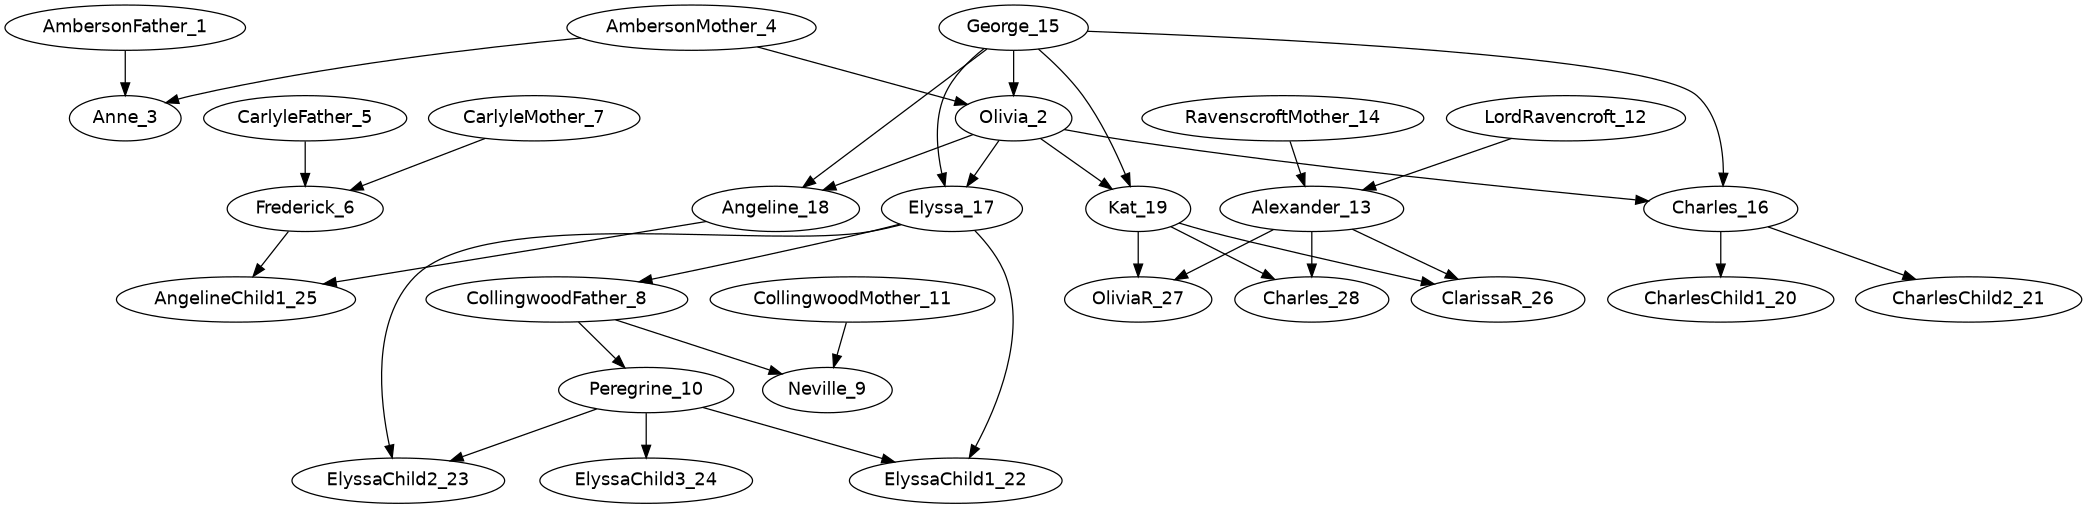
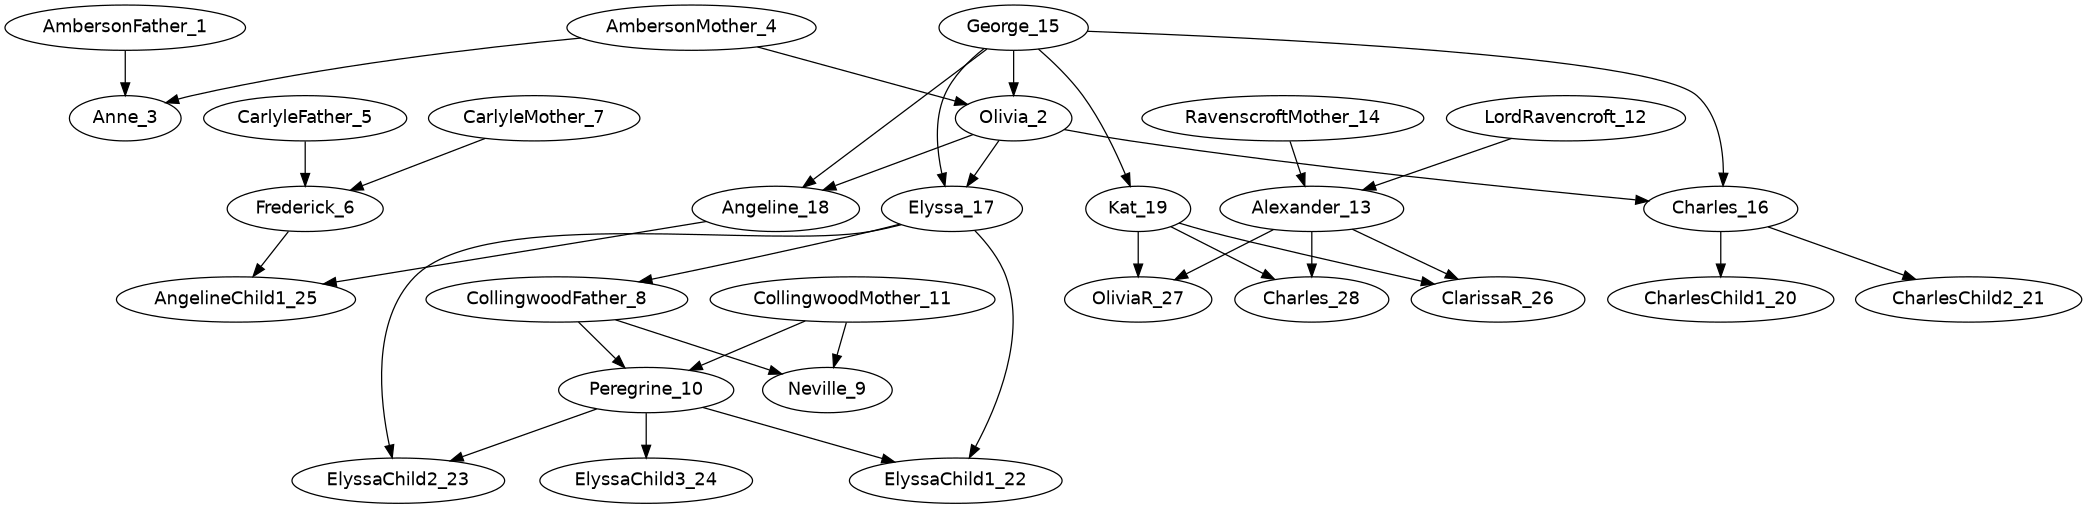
(1071, 160) -> none
none -> (753, 343)
